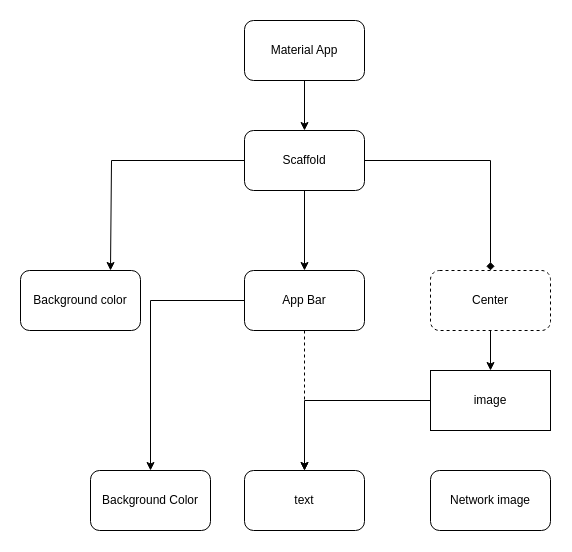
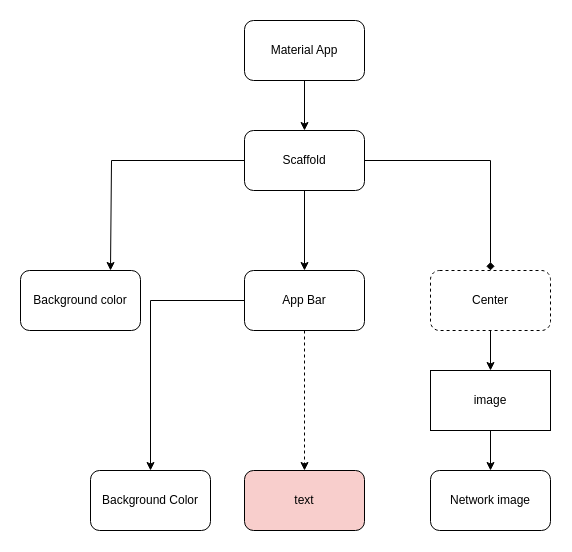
(369, 401) -> (491, 447)
(305, 501) -> (305, 501)
